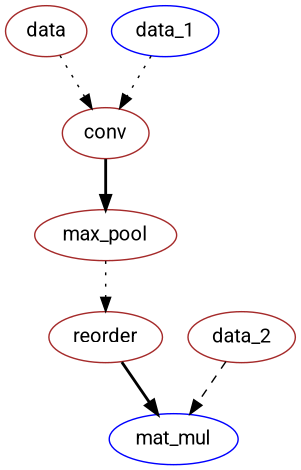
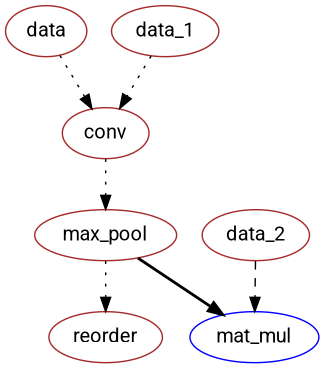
(165, 31) -> (165, 31)
(106, 177) -> (106, 177)
(136, 382) -> (174, 282)
